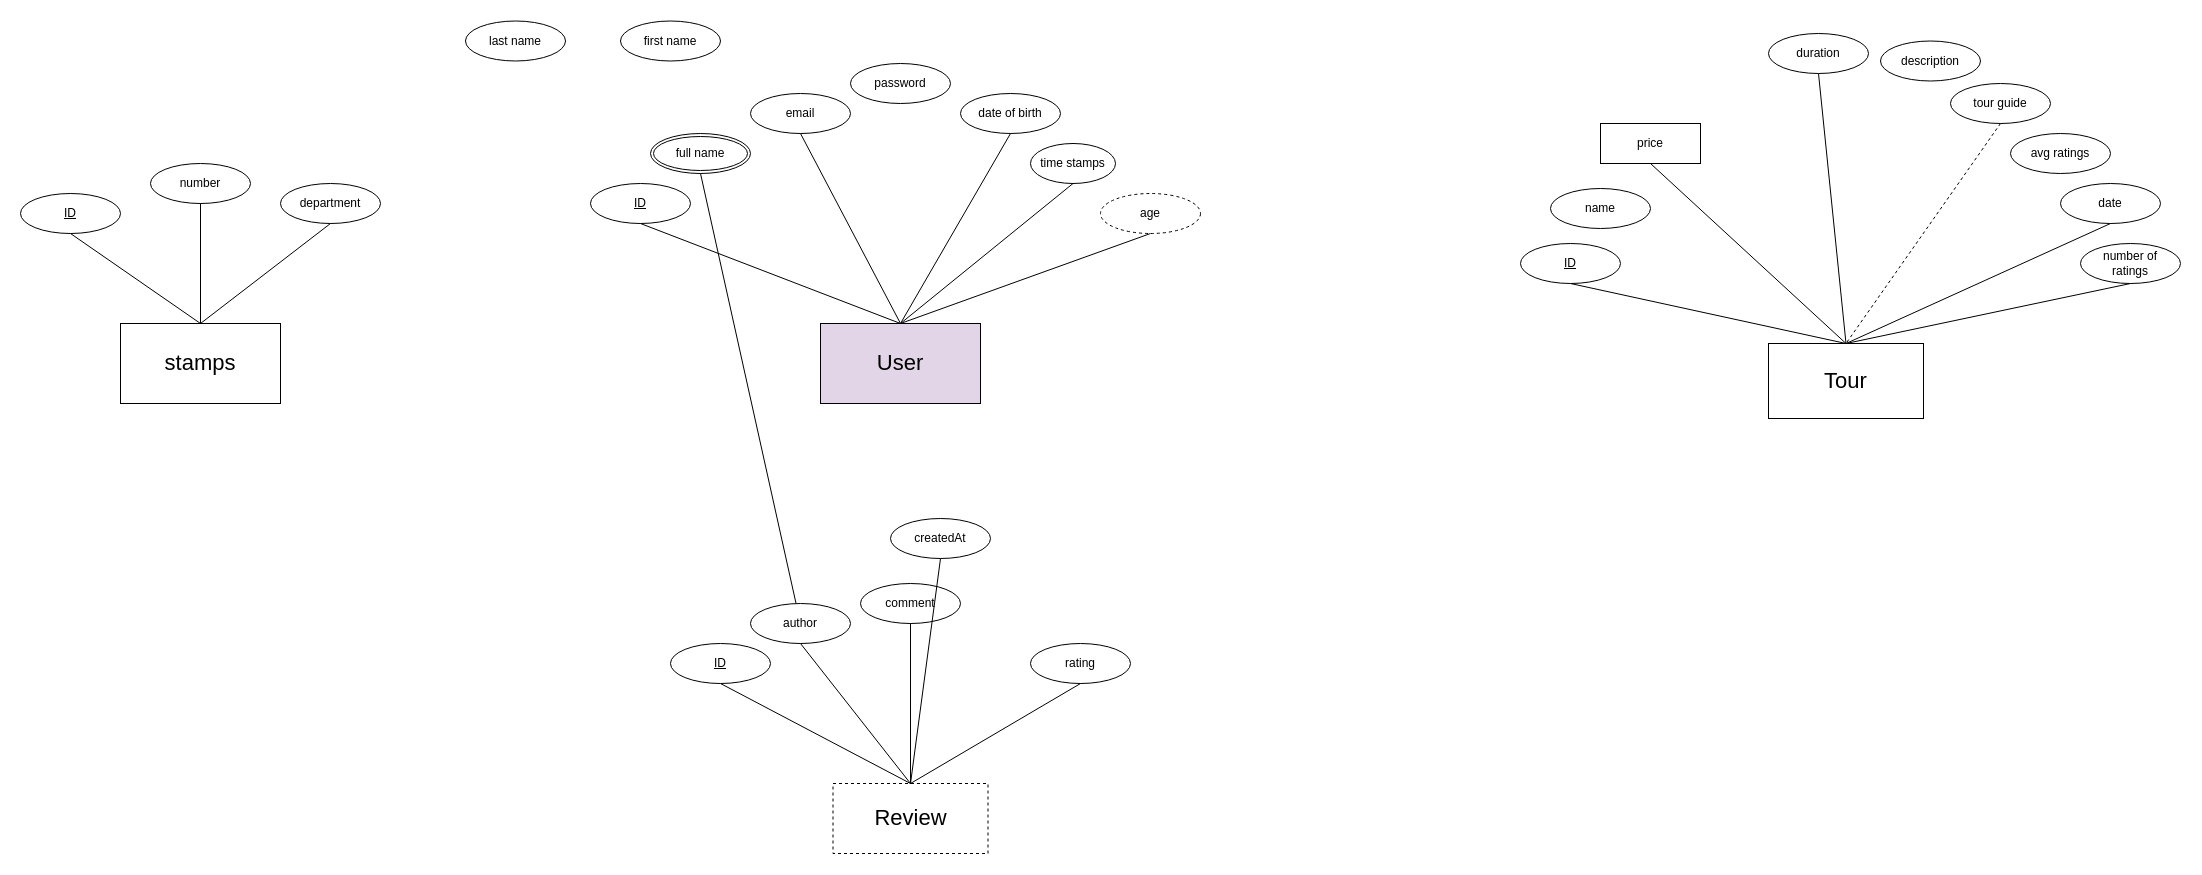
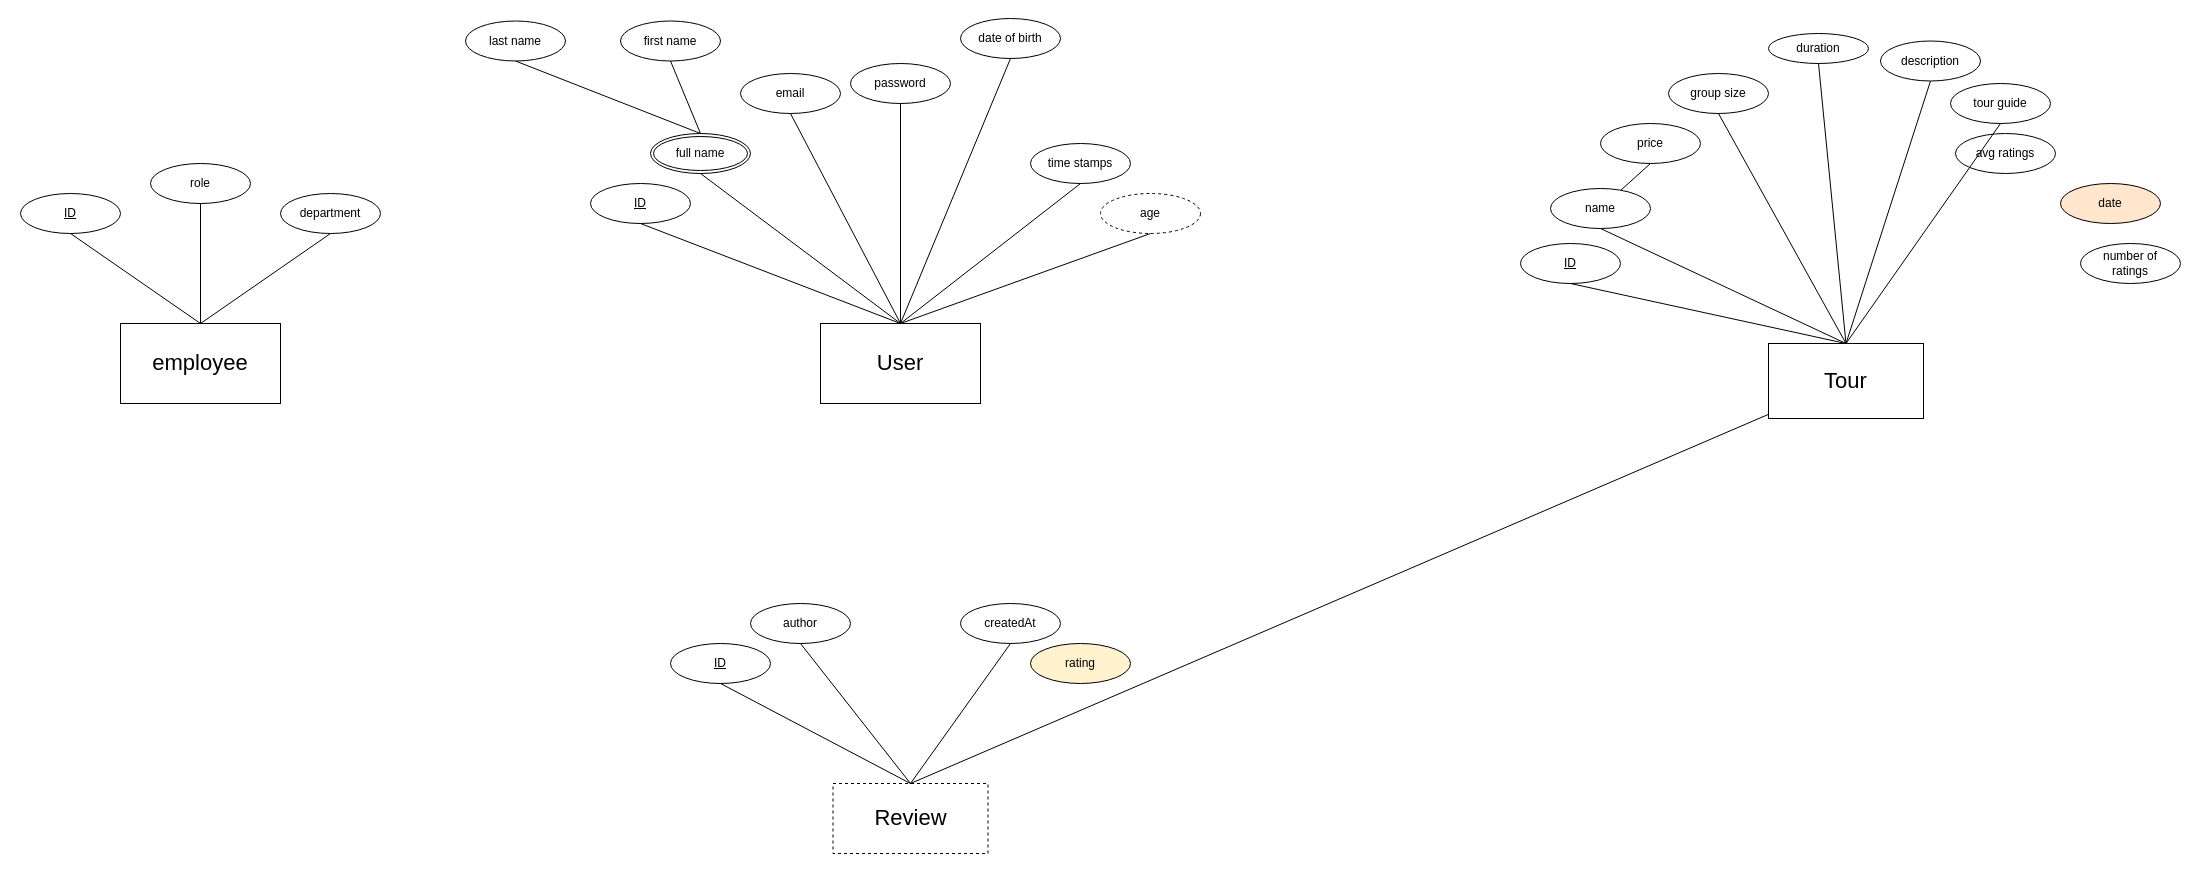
(1819, 54) -> (1819, 49)
none -> (1719, 94)
none -> (685, 95)
none -> (608, 97)
(801, 114) -> (791, 94)
(1011, 114) -> (1011, 39)
(1651, 144) -> (1651, 144)
(2061, 154) -> (2006, 154)
(1073, 164) -> (1081, 164)
(201, 184) -> (201, 184)
(331, 204) -> (331, 214)
(2111, 204) -> (2111, 204)
none -> (1889, 209)
none -> (901, 211)
none -> (1780, 225)
(1925, 231) -> (1925, 231)
(1746, 251) -> (1636, 177)
(1982, 282) -> none
none -> (1719, 284)
(1989, 313) -> none
(201, 364) -> (201, 364)
(901, 364) -> (901, 364)
(748, 389) -> (798, 247)
(941, 539) -> (1011, 624)
(911, 604) -> none
(1081, 664) -> (1081, 664)
(911, 698) -> none
(997, 733) -> (1340, 599)
